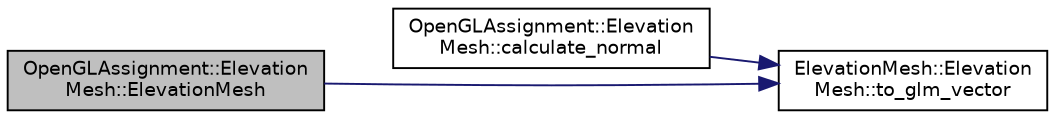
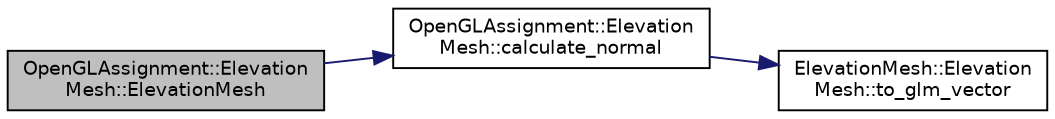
(542, 85) -> (349, 61)
